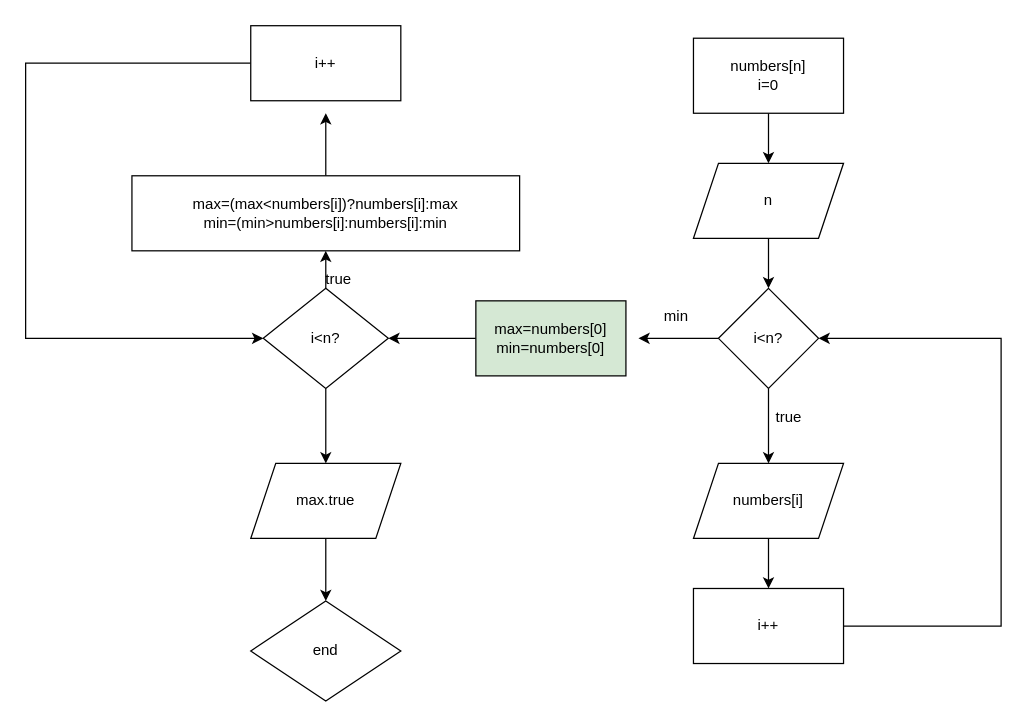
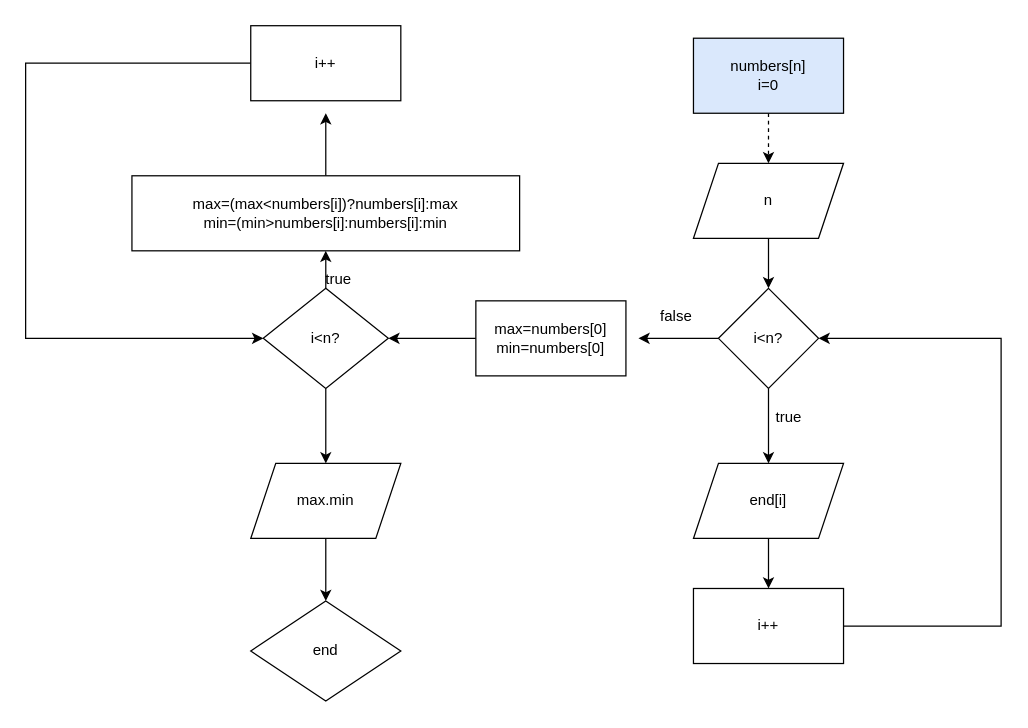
(768, 76) -> (768, 76)
(768, 133) -> (768, 133)
(676, 317) -> (676, 317)
(551, 338) -> (551, 338)
(326, 501) -> (326, 501)
(768, 501) -> (768, 501)
